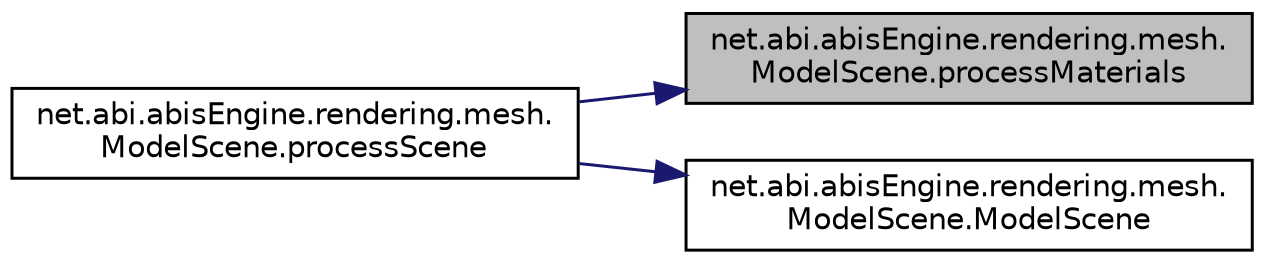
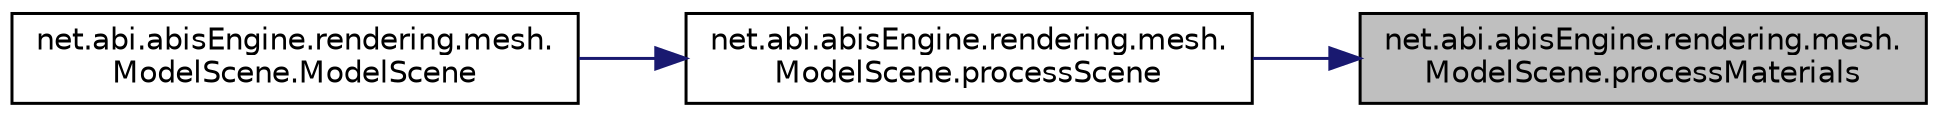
(617, 168) -> (617, 58)
